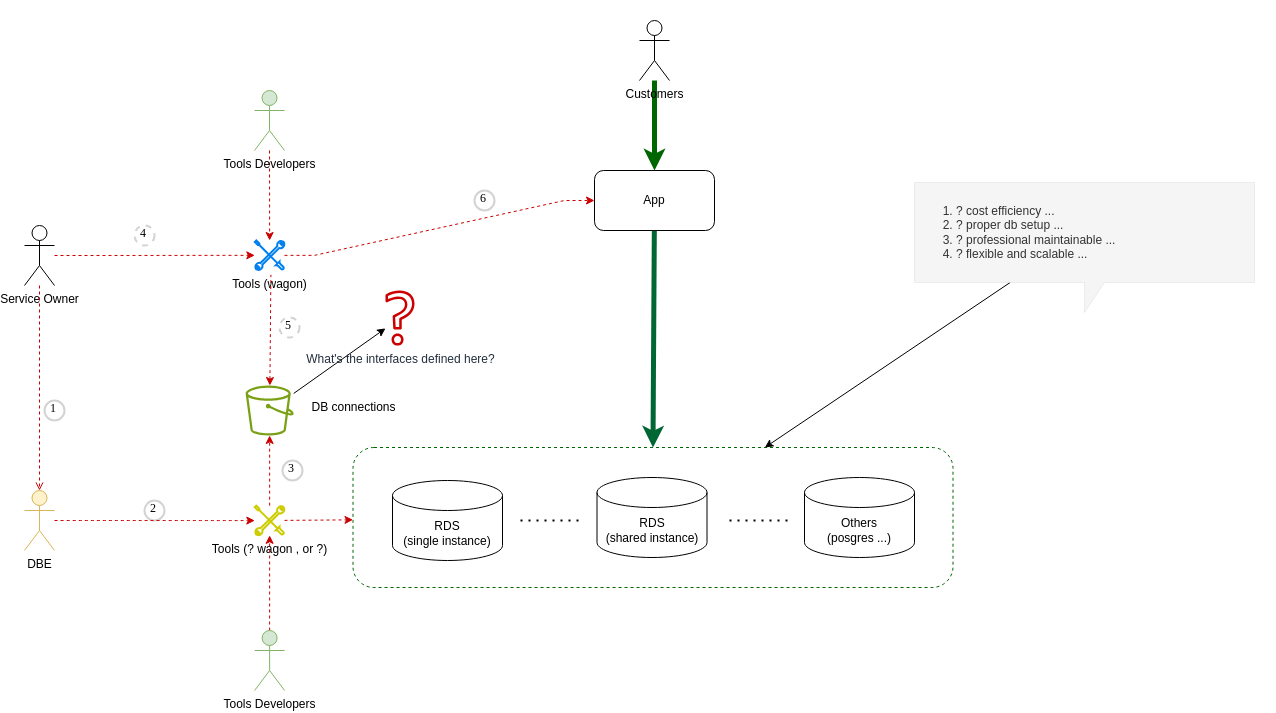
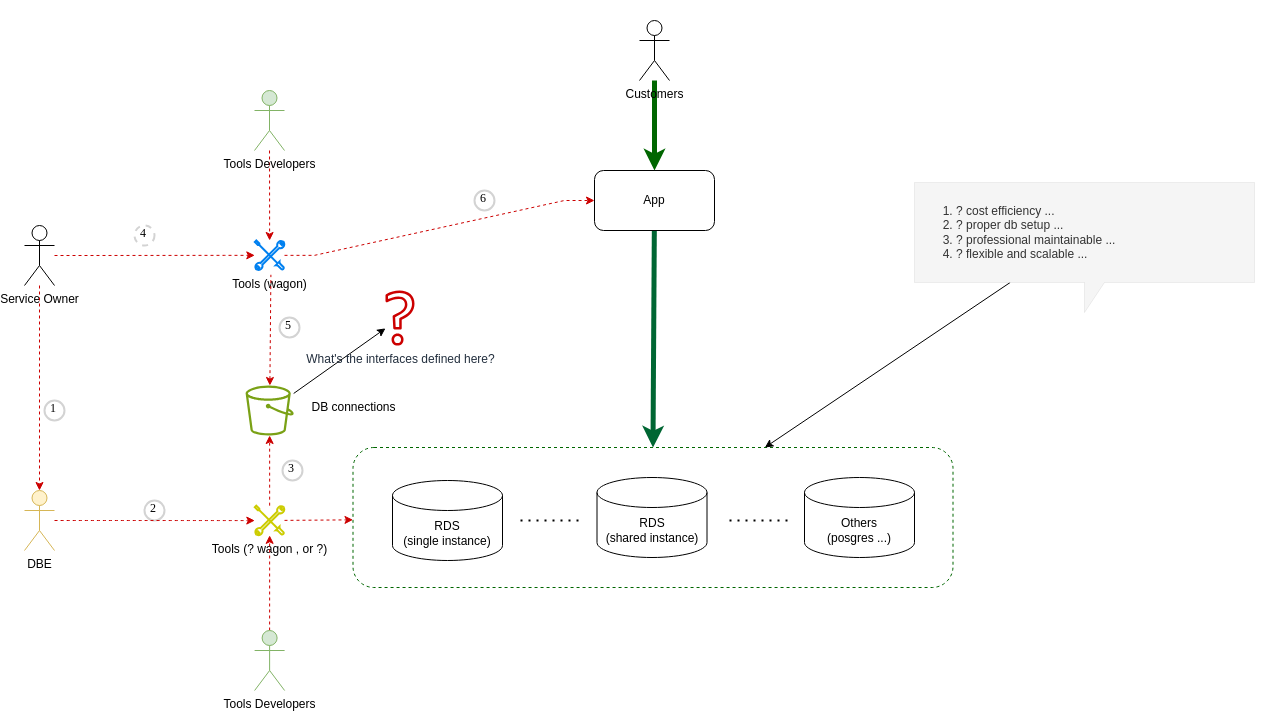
(290, 328) -> (290, 328)
(40, 484) -> (40, 482)
